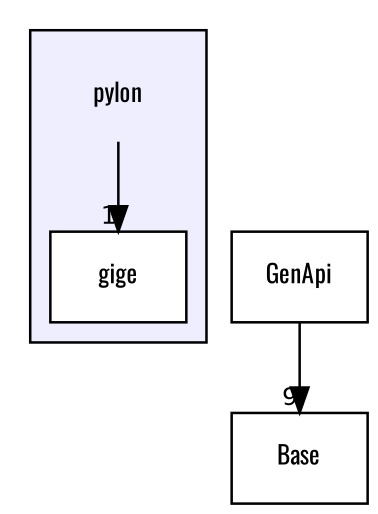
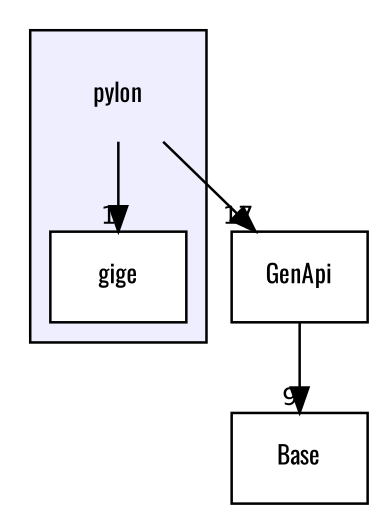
none -> (191, 169)
